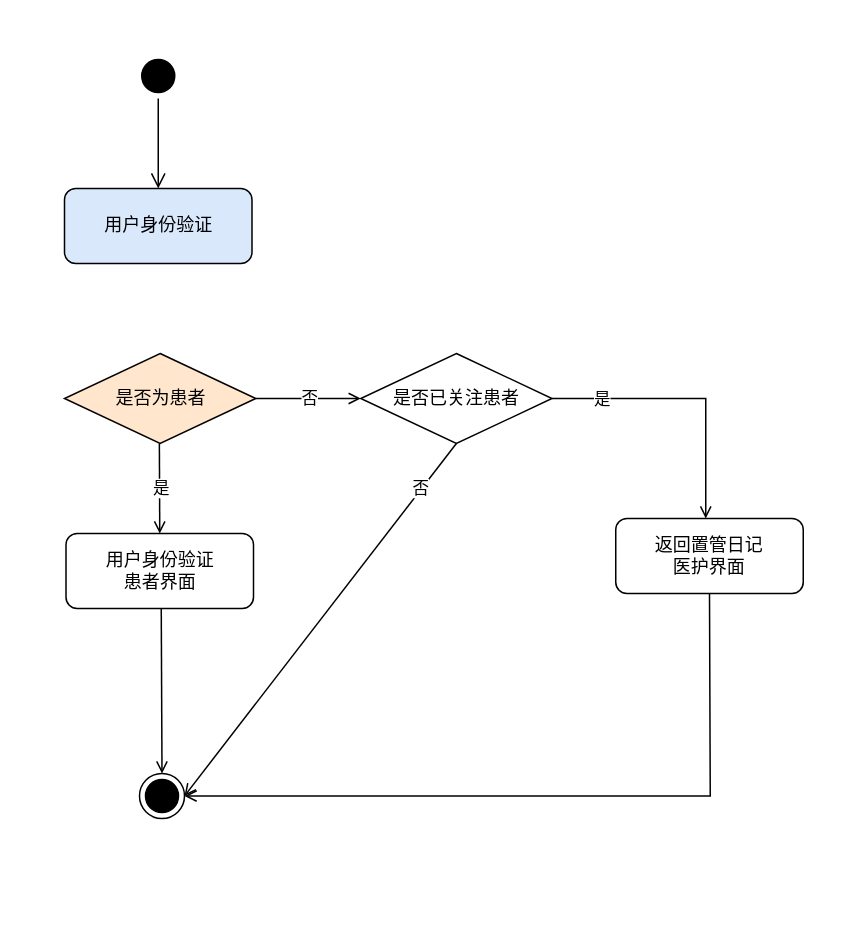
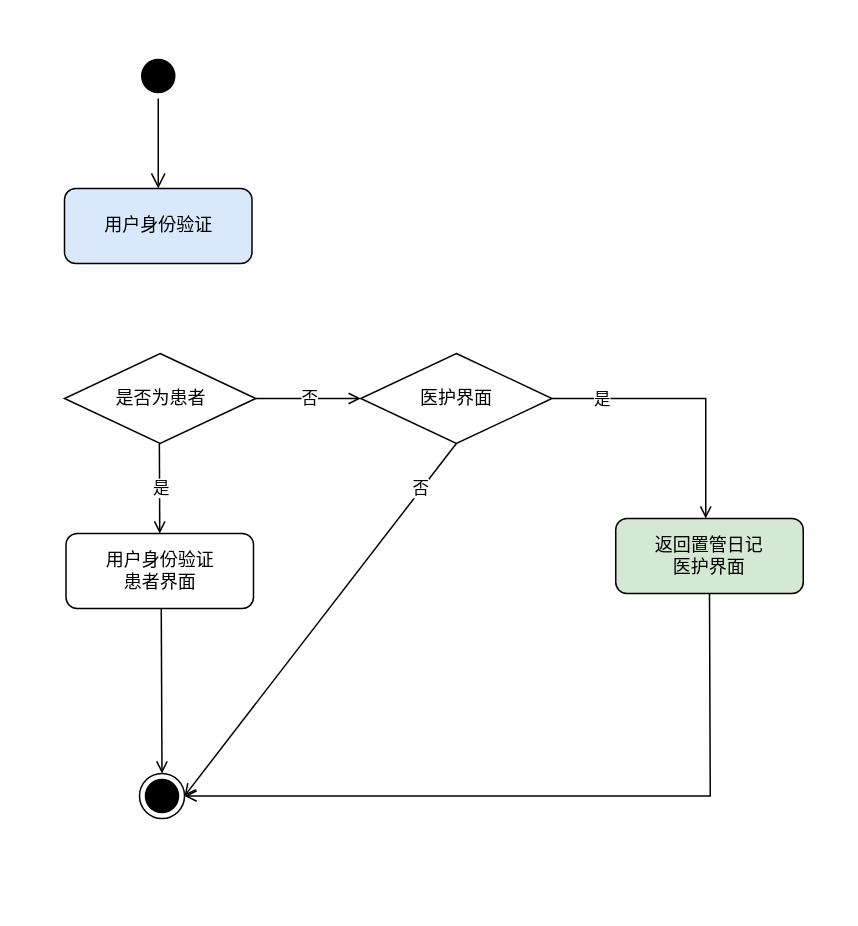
(160, 398) -> (160, 398)
(457, 398) -> (457, 398)
(710, 556) -> (710, 556)
